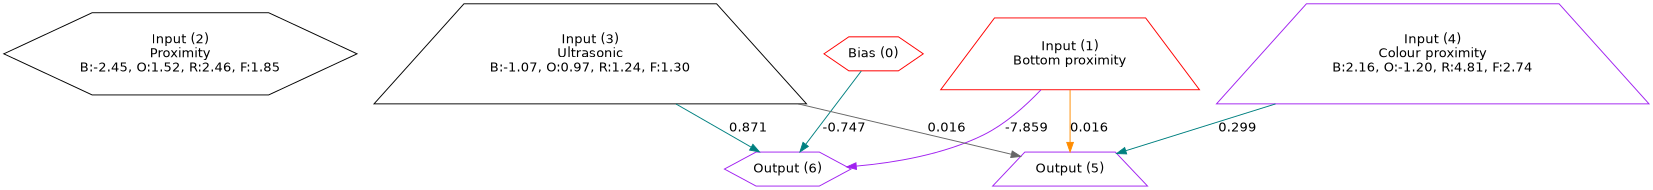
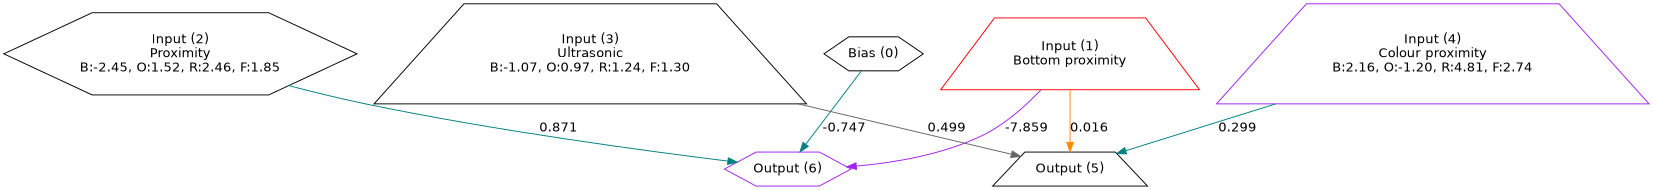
(874, 54) -> (874, 54)
(714, 126) -> (507, 130)
(947, 128) -> (947, 128)
(1070, 169) -> (1070, 169)
